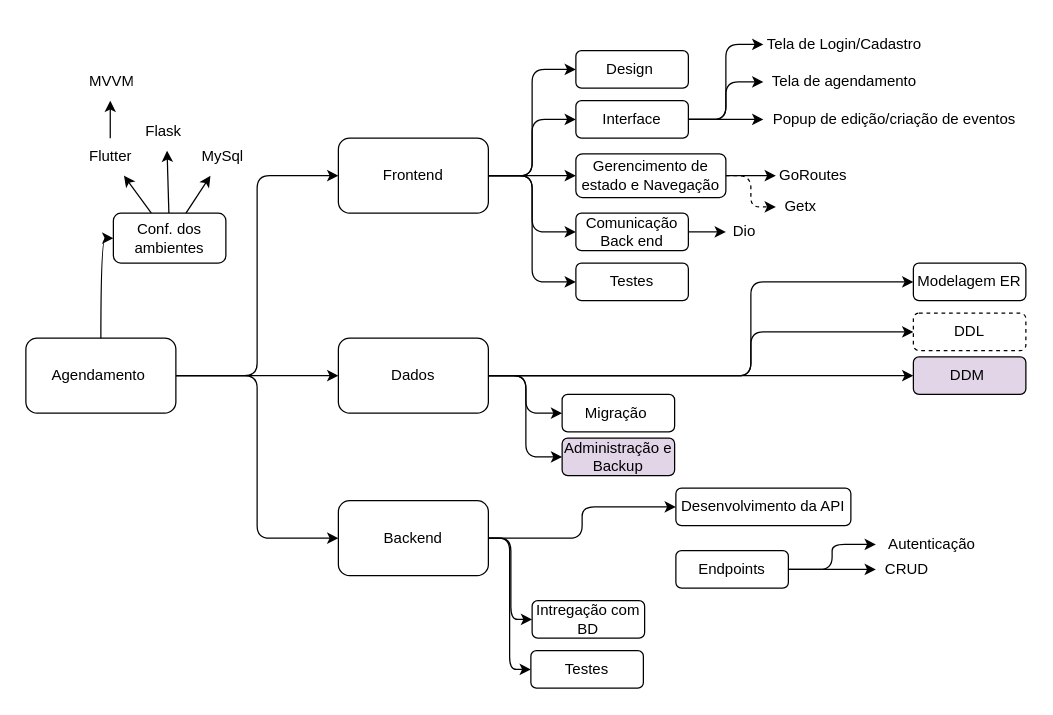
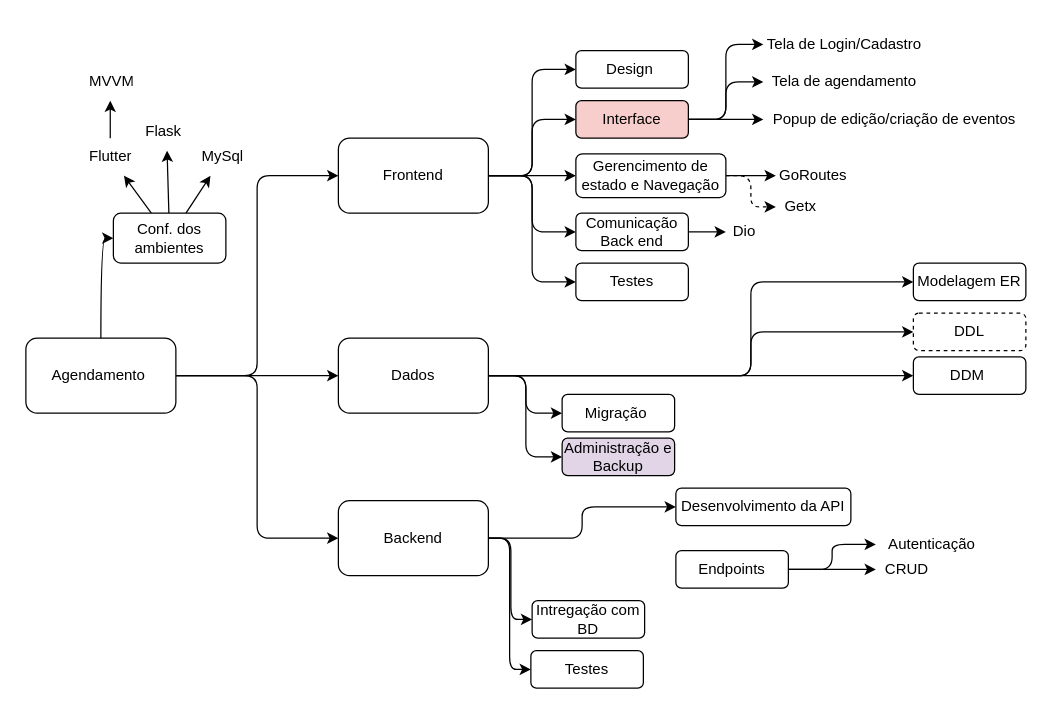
(632, 119) -> (632, 119)
(969, 376) -> (969, 376)
